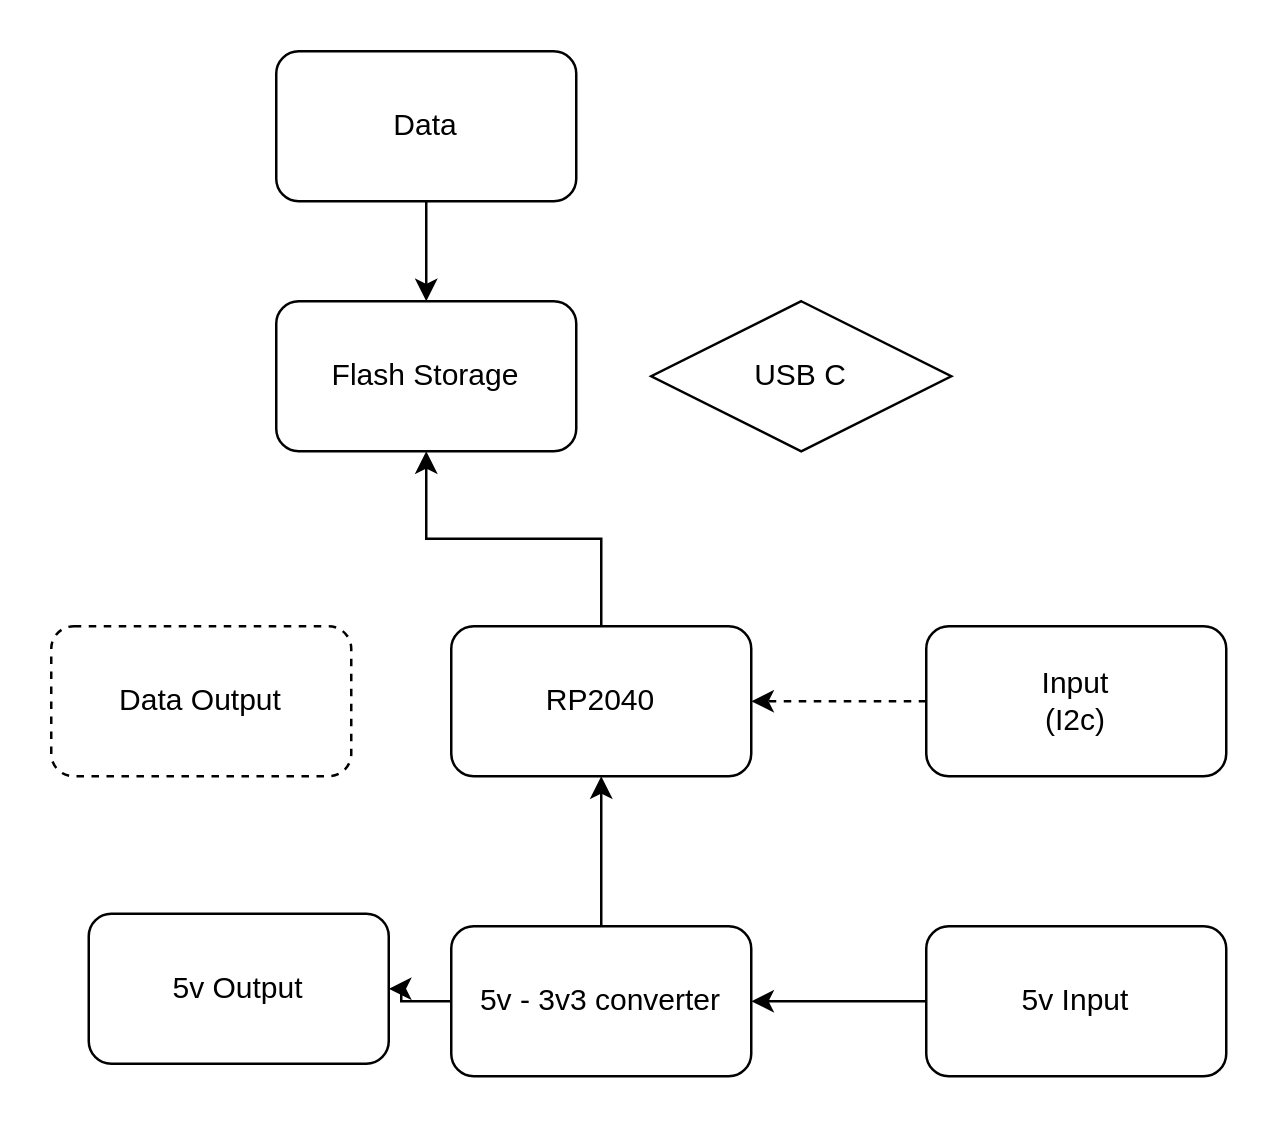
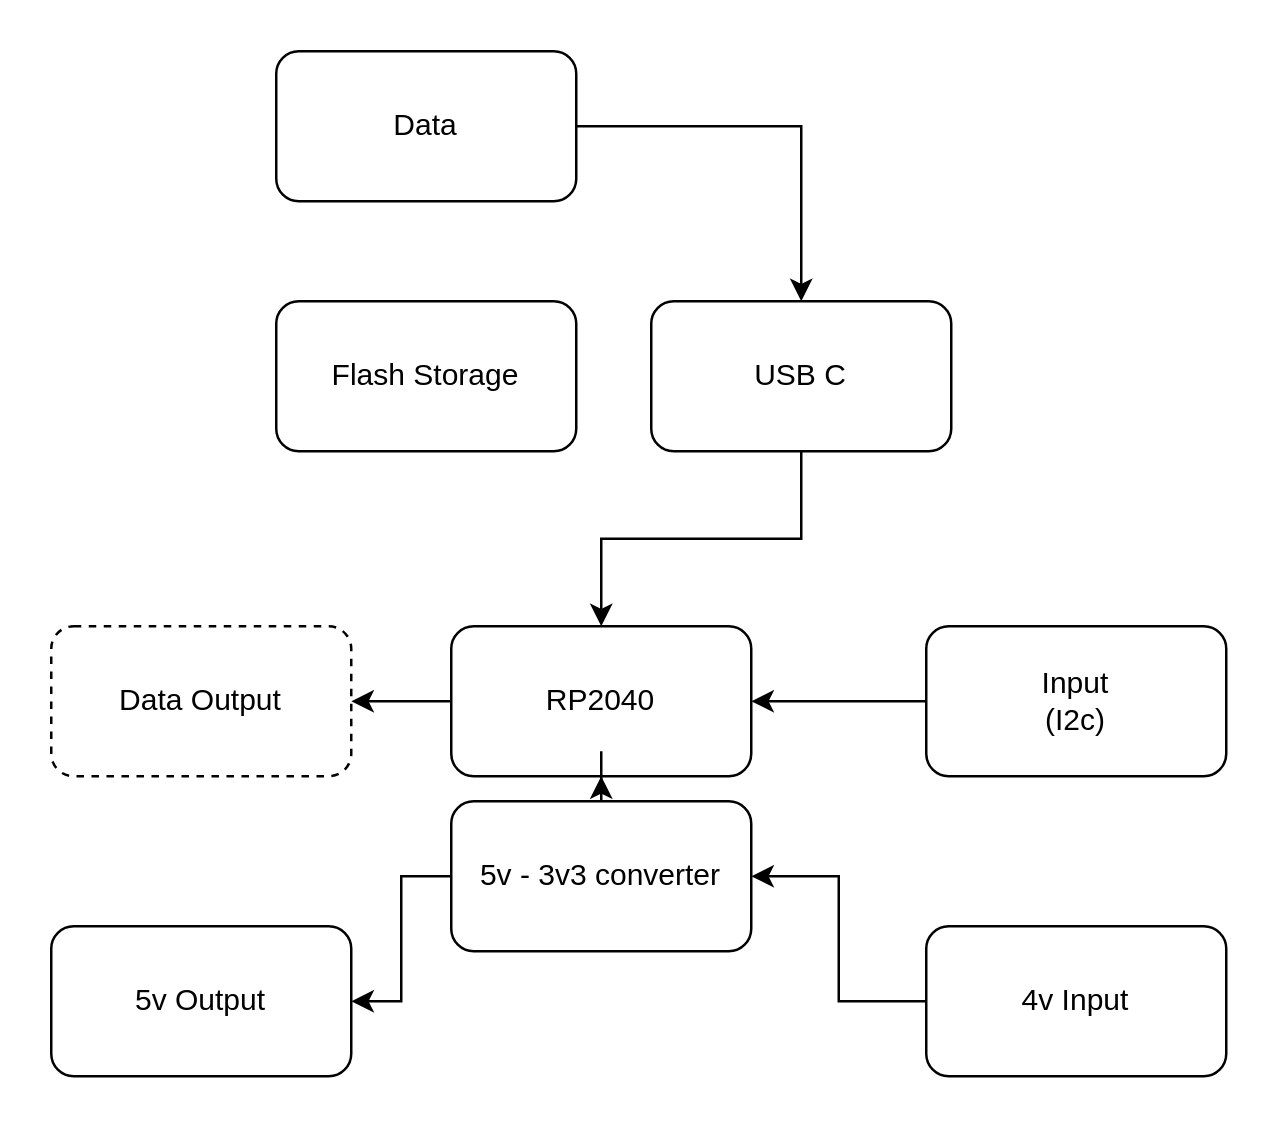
(426, 243) -> (768, 126)
(801, 376) -> (801, 376)
(476, 539) -> (409, 701)
none -> (747, 539)
(849, 701) -> (849, 701)
(239, 989) -> (201, 1001)
(601, 1001) -> (601, 876)
(1076, 1001) -> (1076, 1001)
